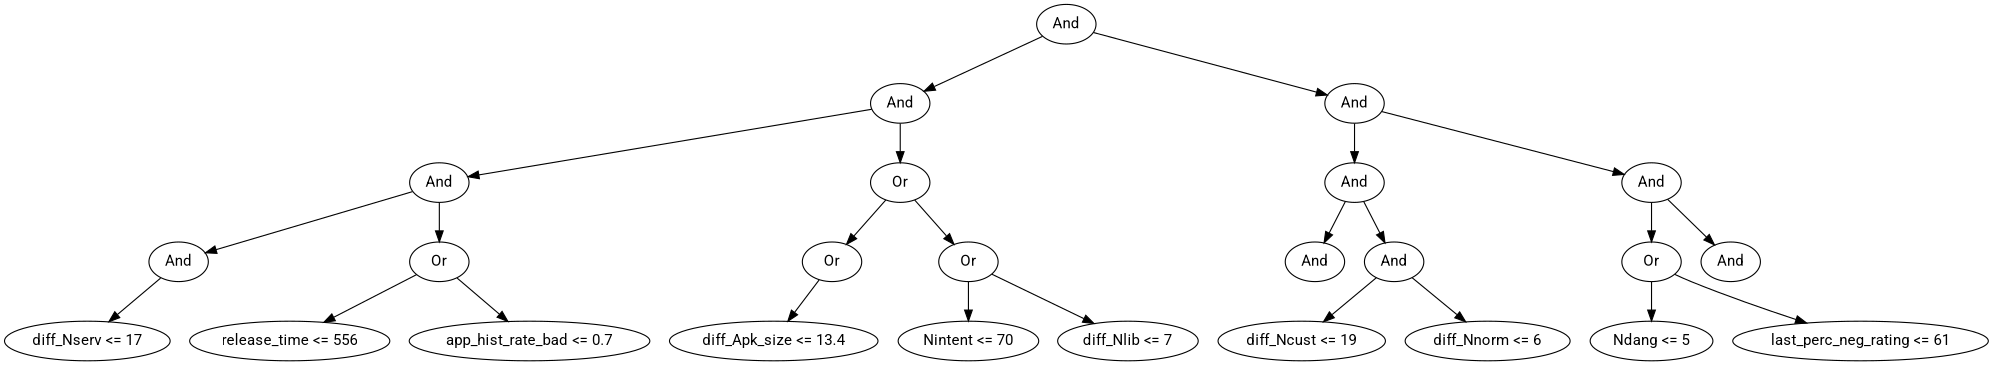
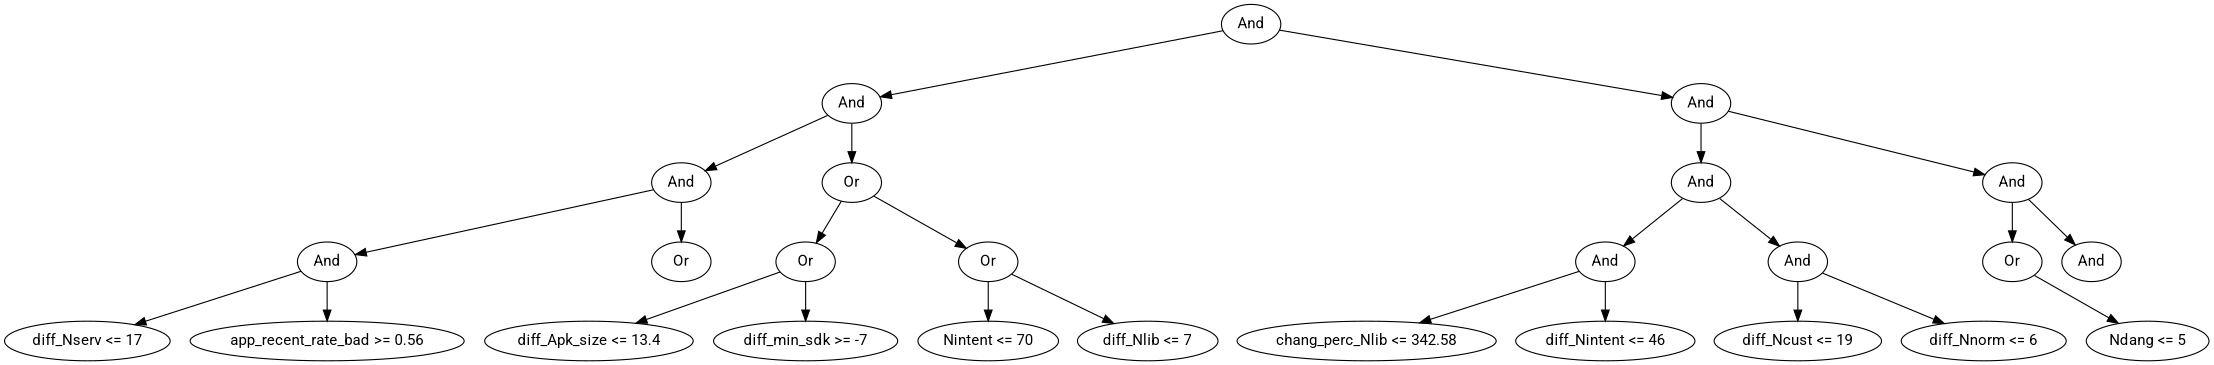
(290, 341) -> none
none -> (327, 341)
(530, 341) -> none
none -> (806, 341)
none -> (1367, 341)
none -> (1605, 341)
(1861, 341) -> none
